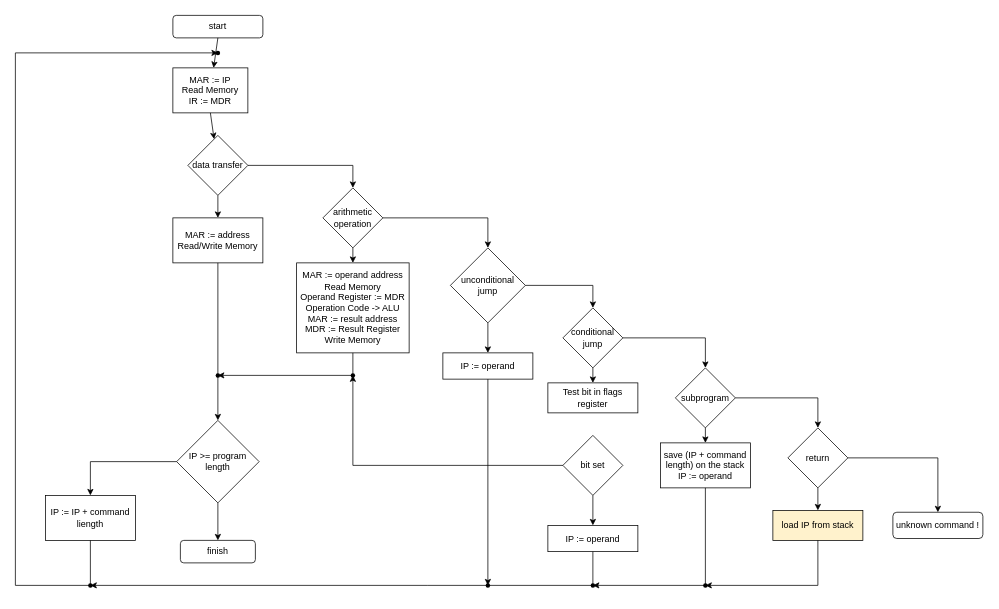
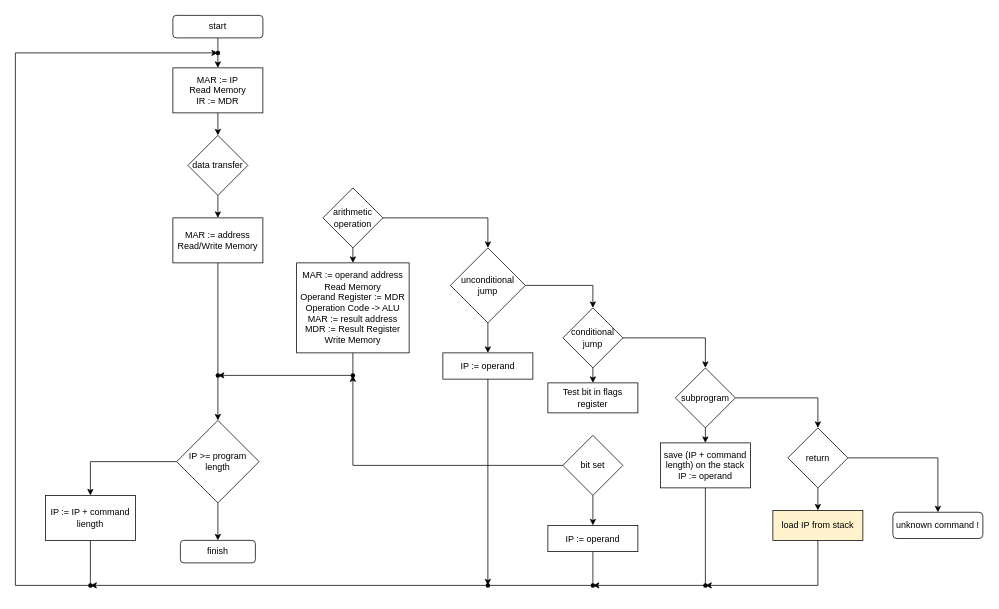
(210, 90) -> (218, 90)
(301, 165) -> none
